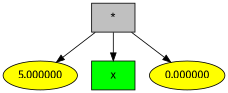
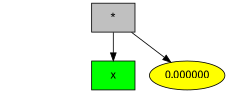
(40, 75) -> none
